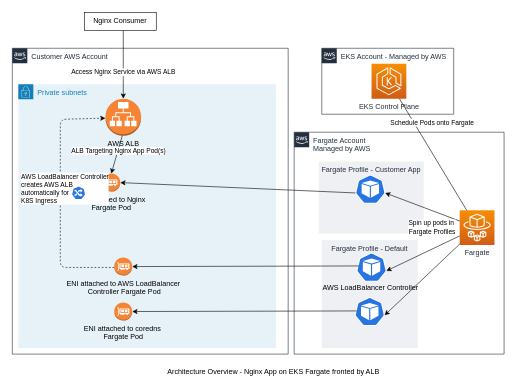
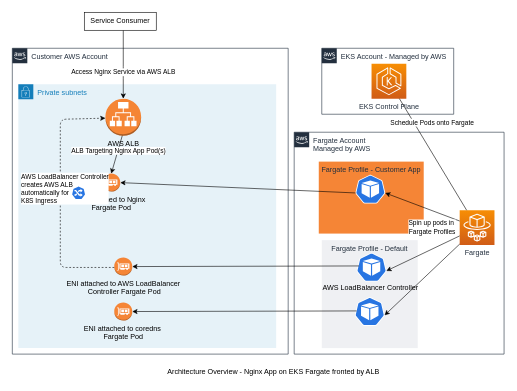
(120, 21) -> (120, 21)
(371, 170) -> (371, 170)
